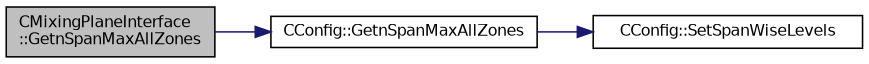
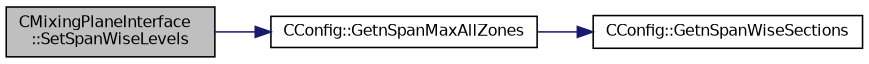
(111, 32) -> (111, 32)
(728, 32) -> (728, 32)
